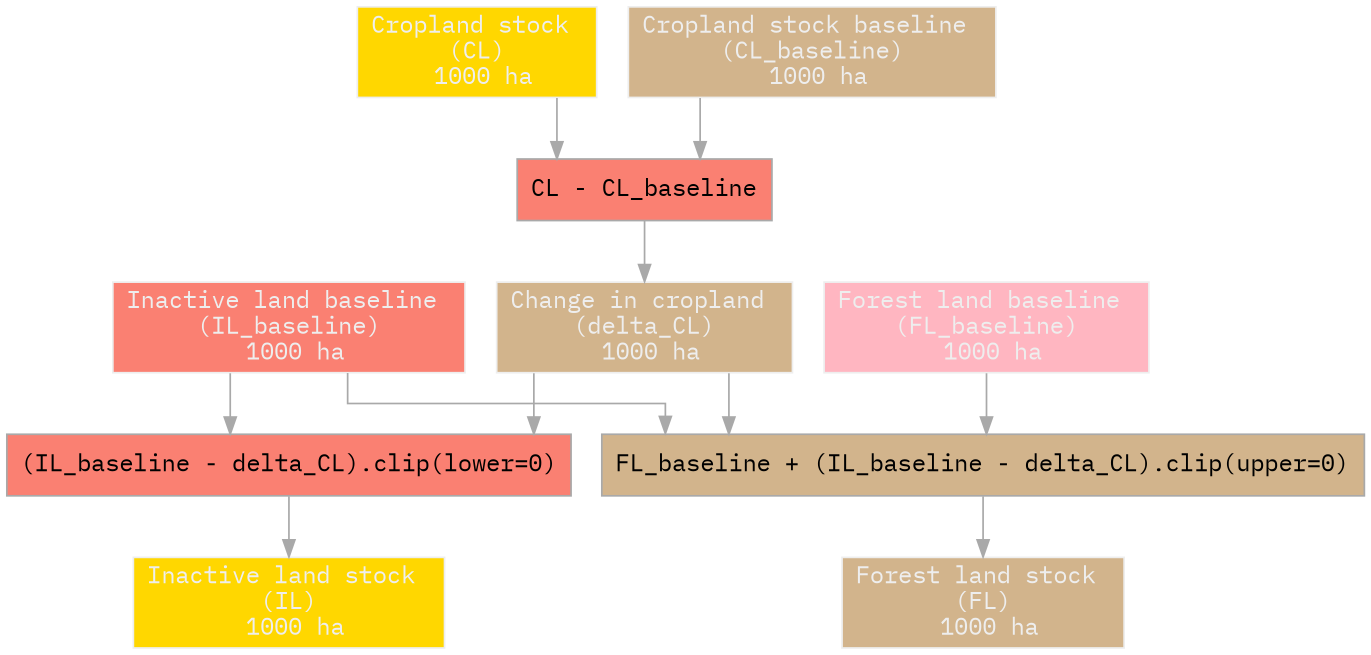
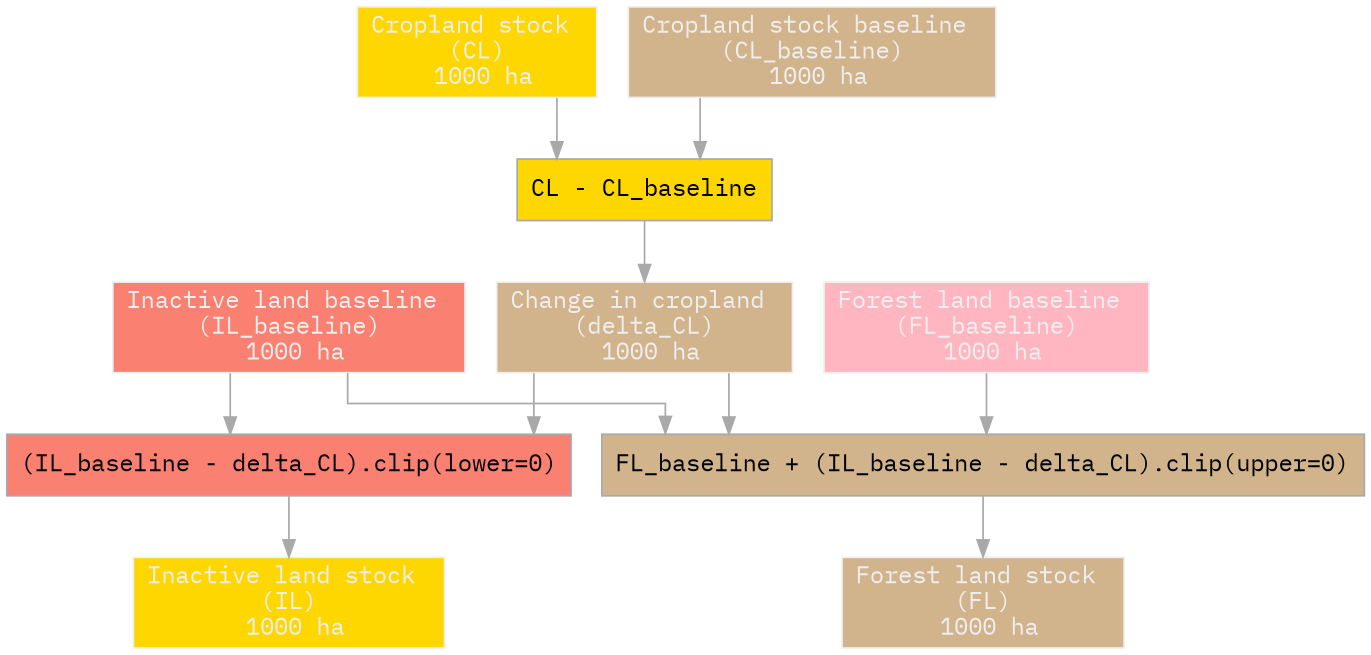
(645, 190) -> (645, 190)
